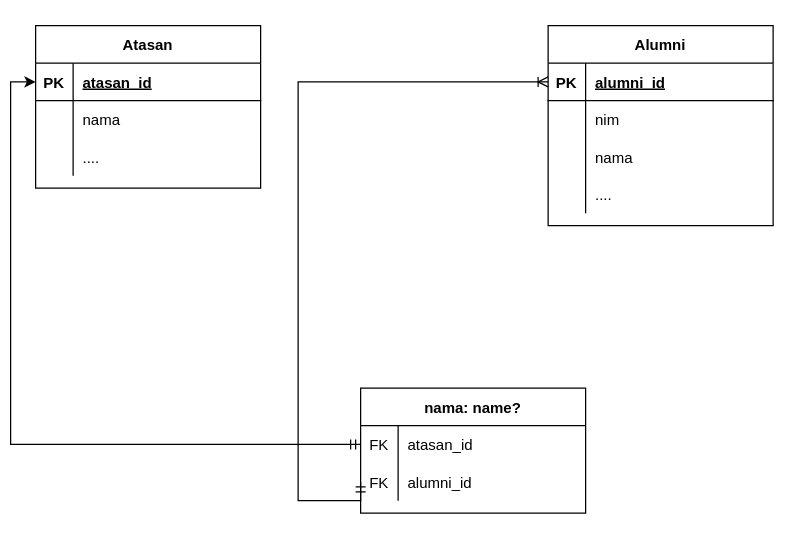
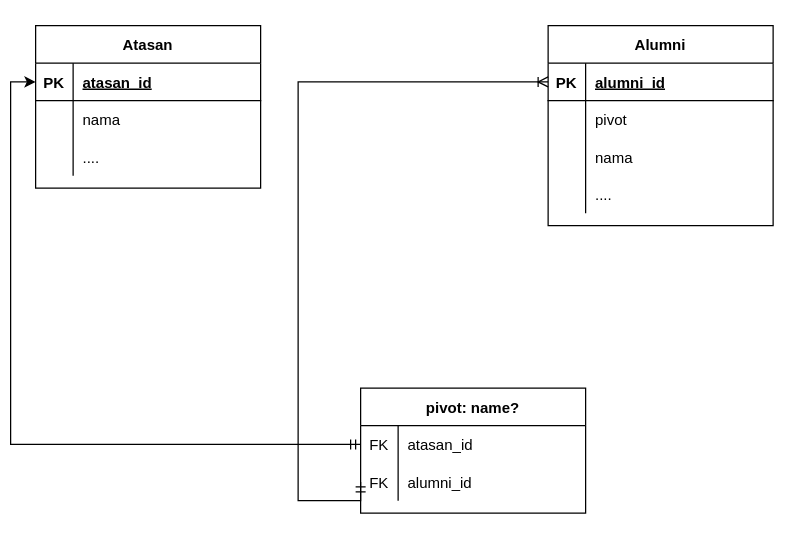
(606, 120) -> (614, 120)
(473, 408) -> (473, 408)
